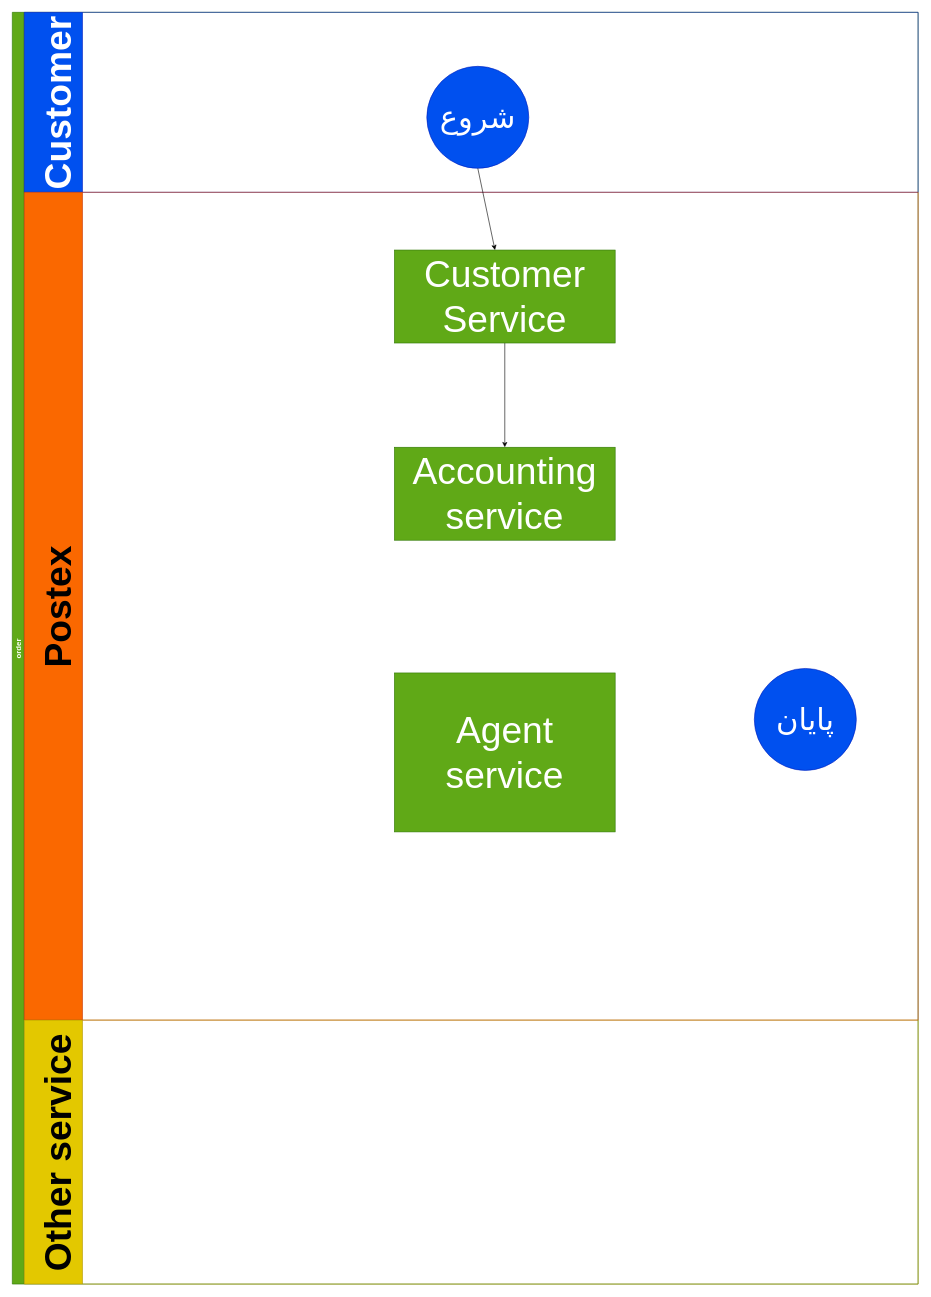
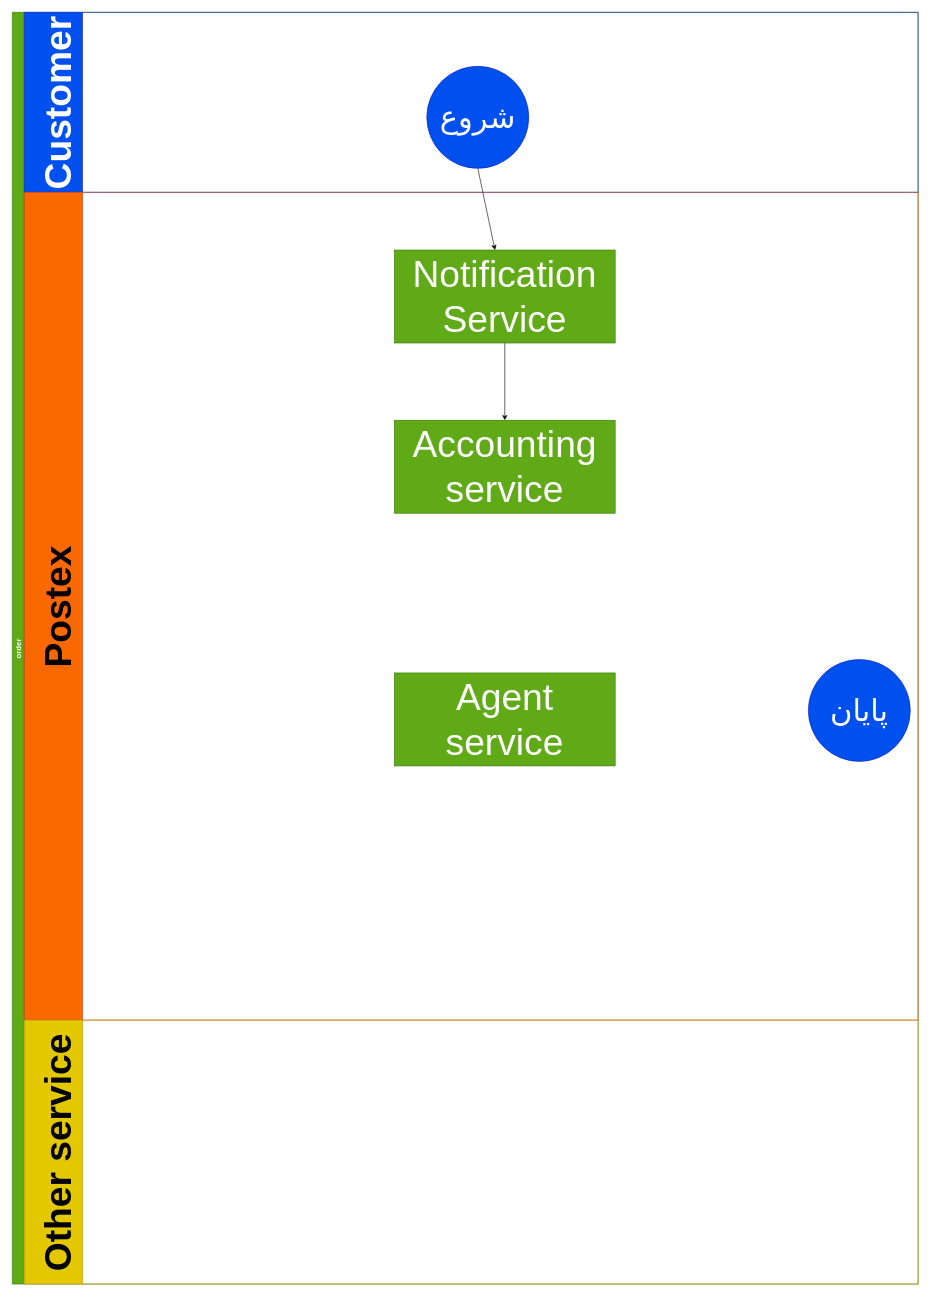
(505, 297) -> (505, 297)
(505, 494) -> (505, 467)
(806, 720) -> (860, 711)
(505, 753) -> (505, 720)
